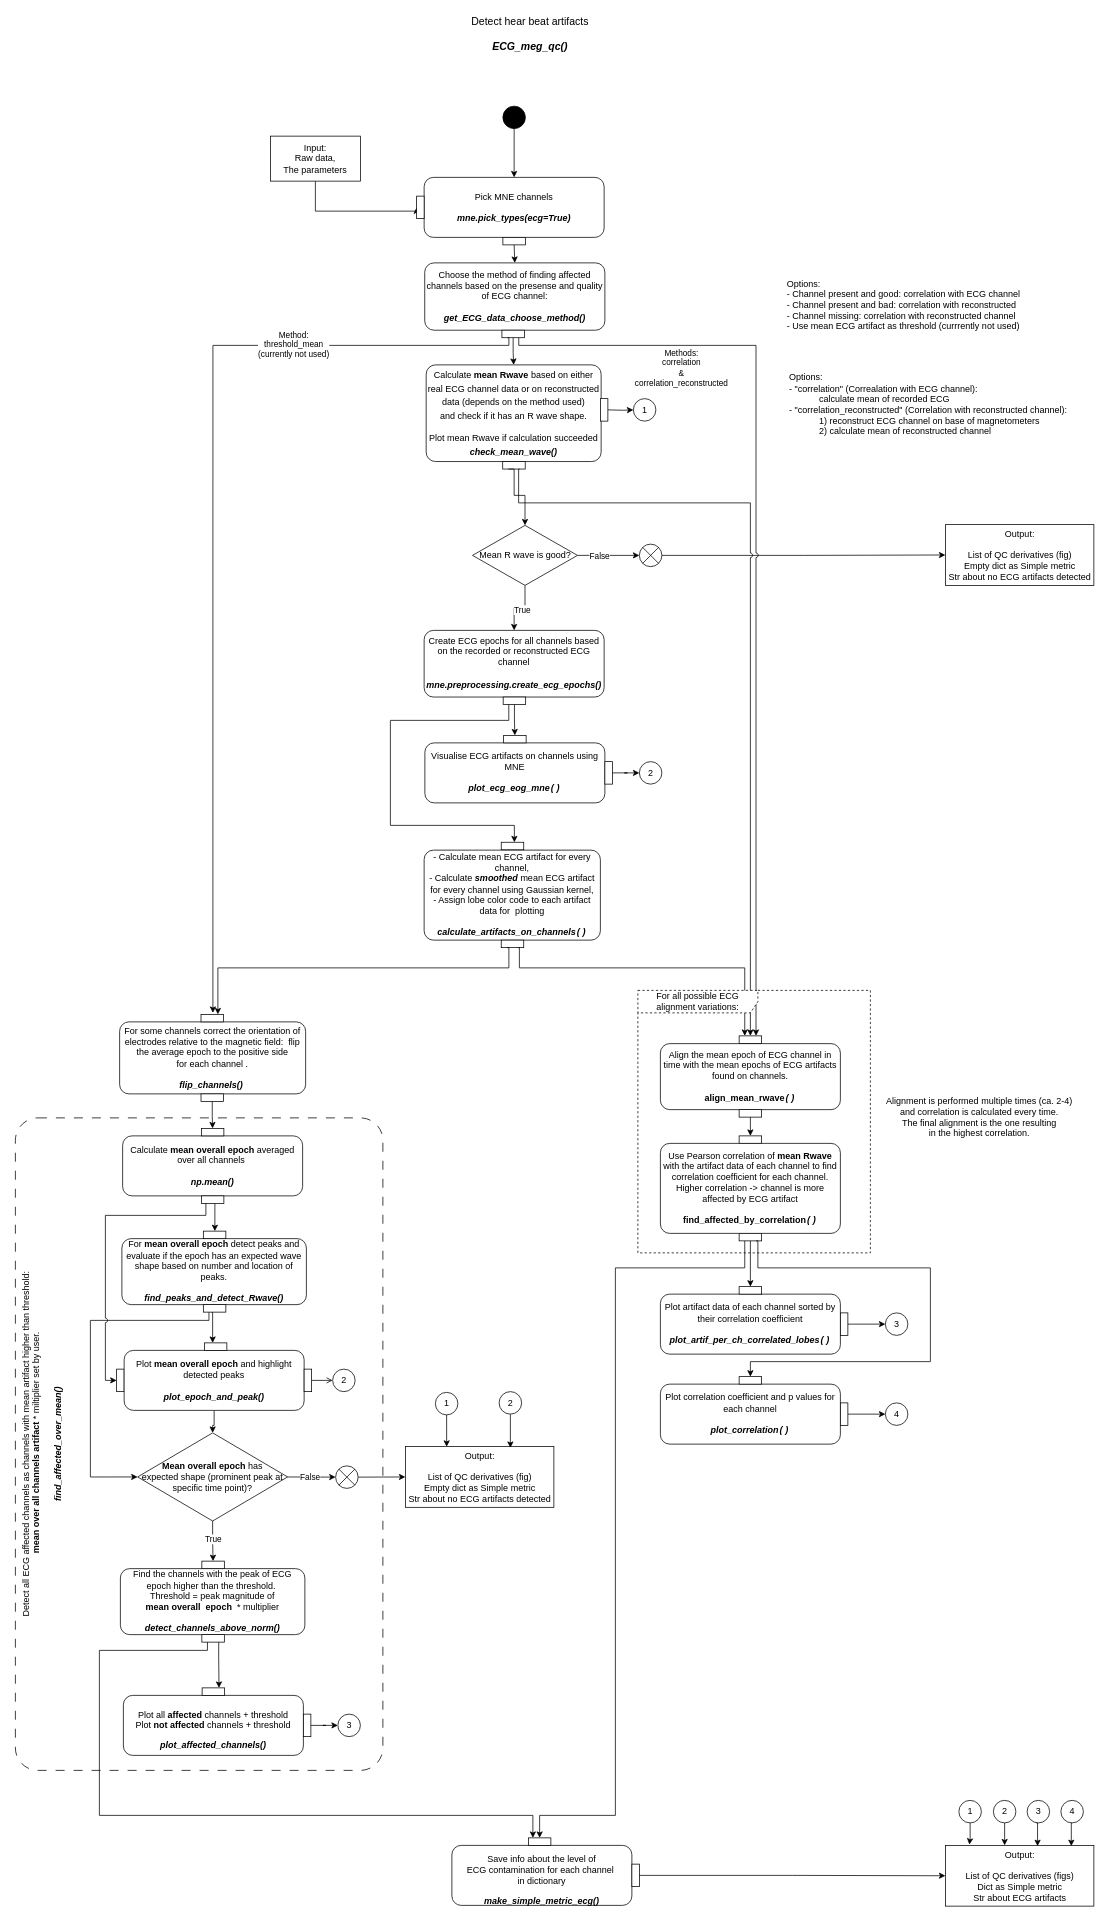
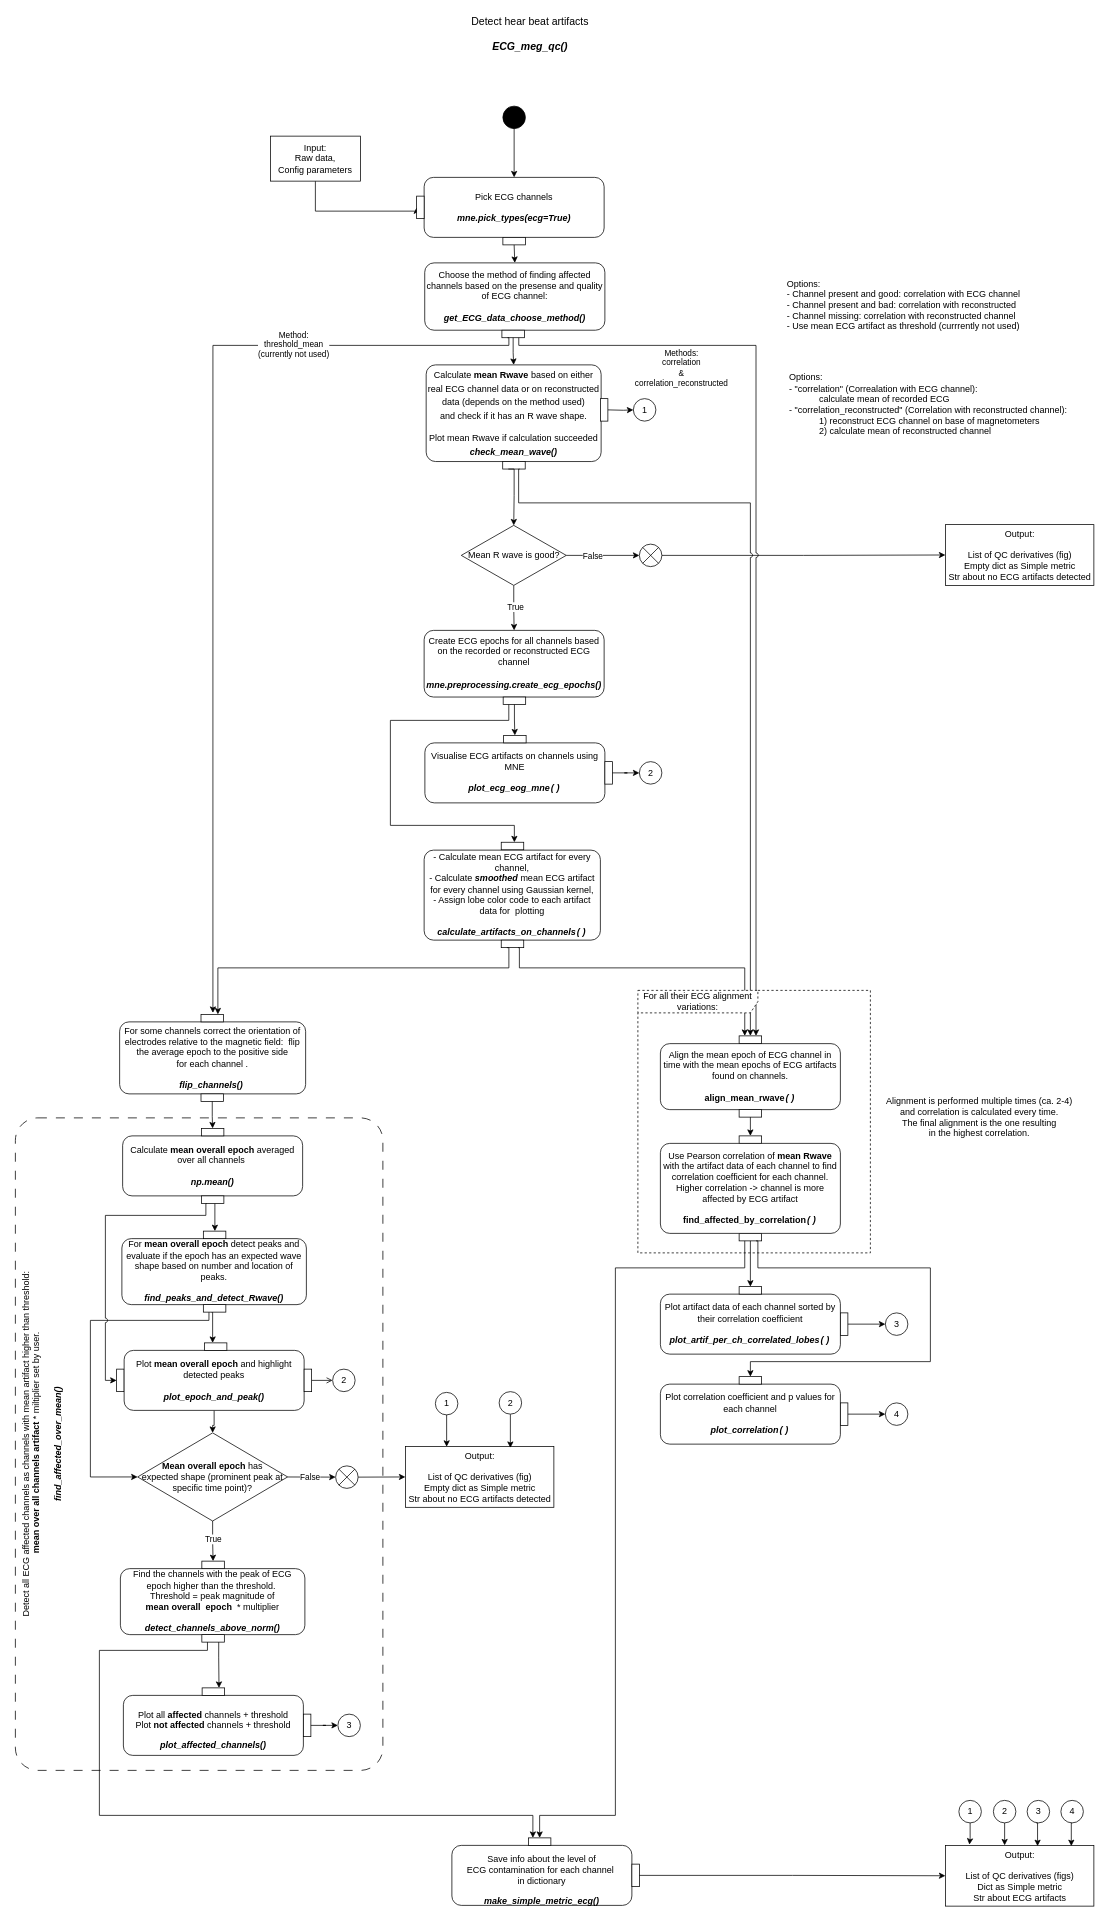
(315, 159) -> (315, 159)
(514, 207) -> (514, 207)
(525, 555) -> (514, 555)
(698, 1002) -> (698, 1002)
